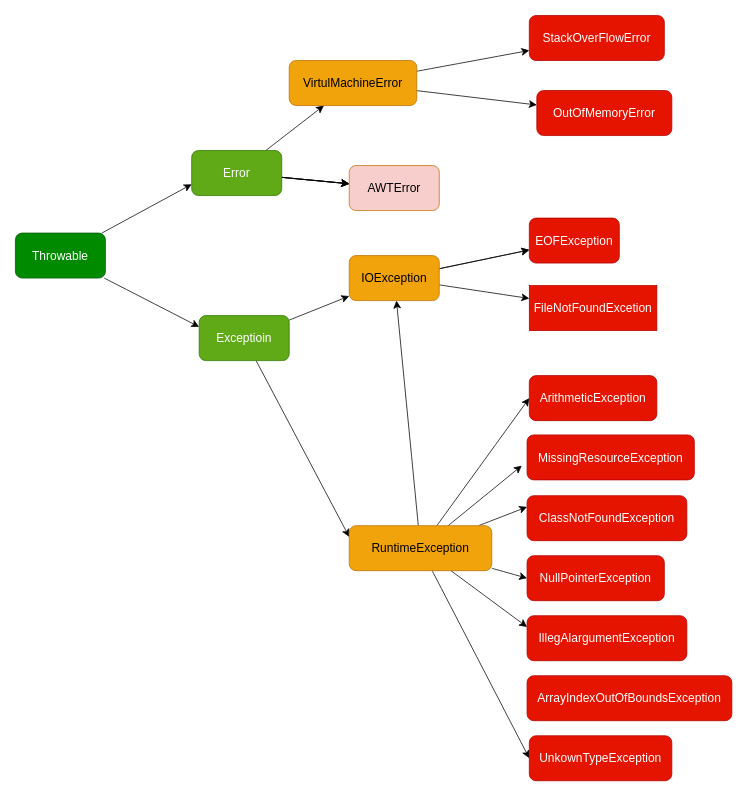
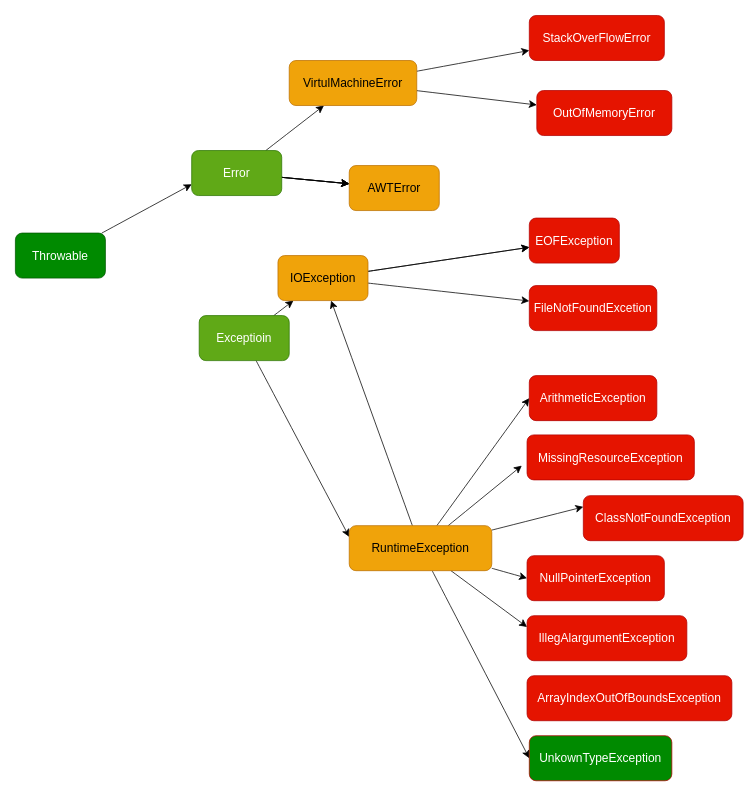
(394, 188) -> (394, 188)
(394, 278) -> (323, 278)
(149, 301) -> none
(593, 308) -> (593, 308)
(607, 518) -> (663, 518)
(600, 758) -> (600, 758)
